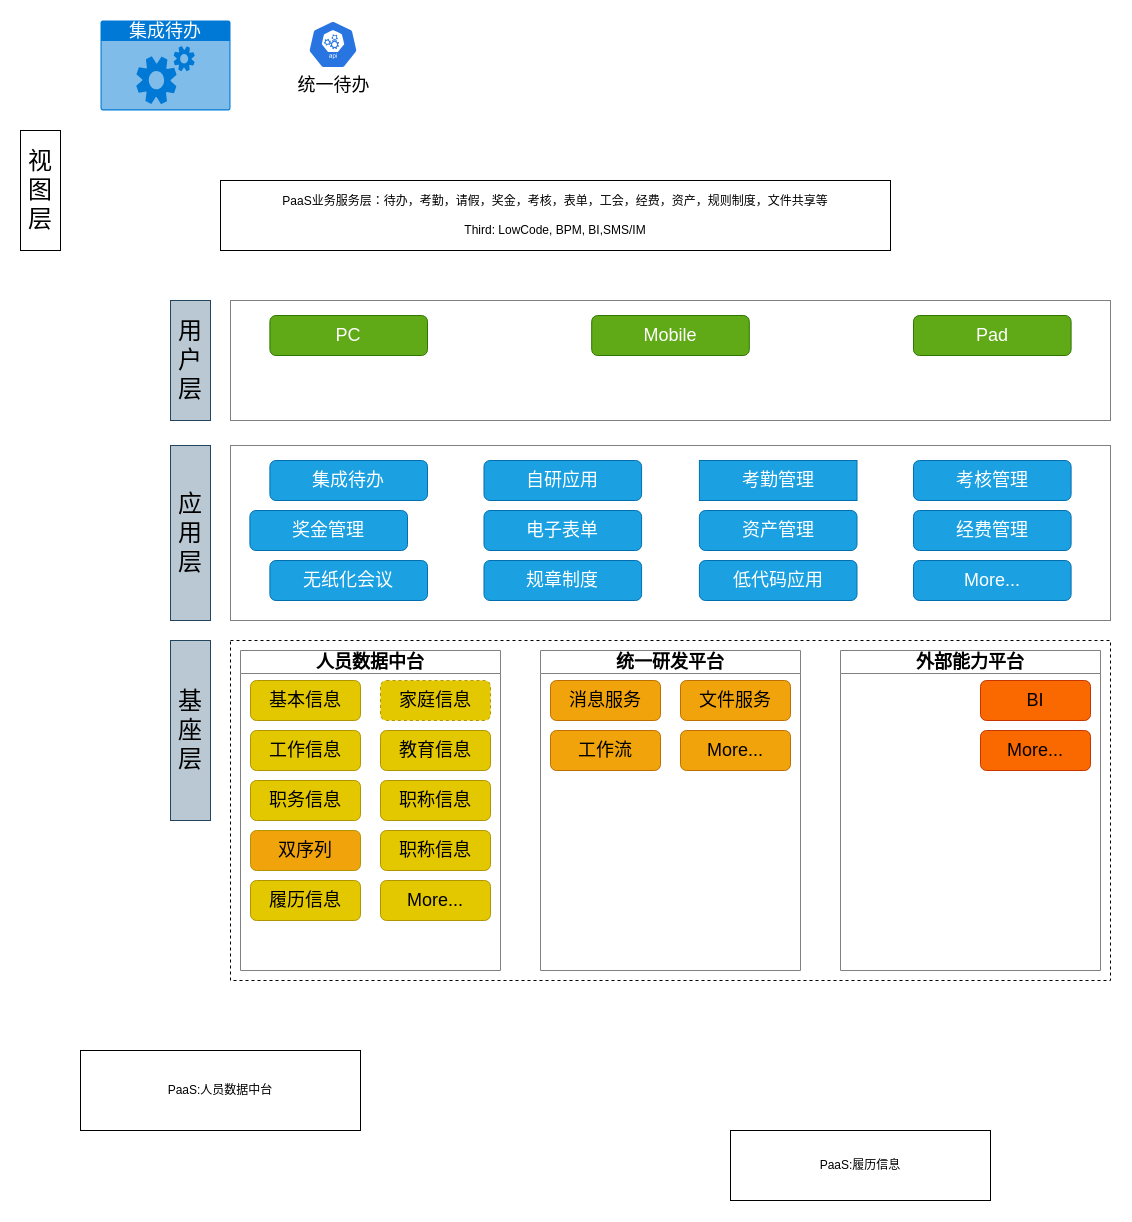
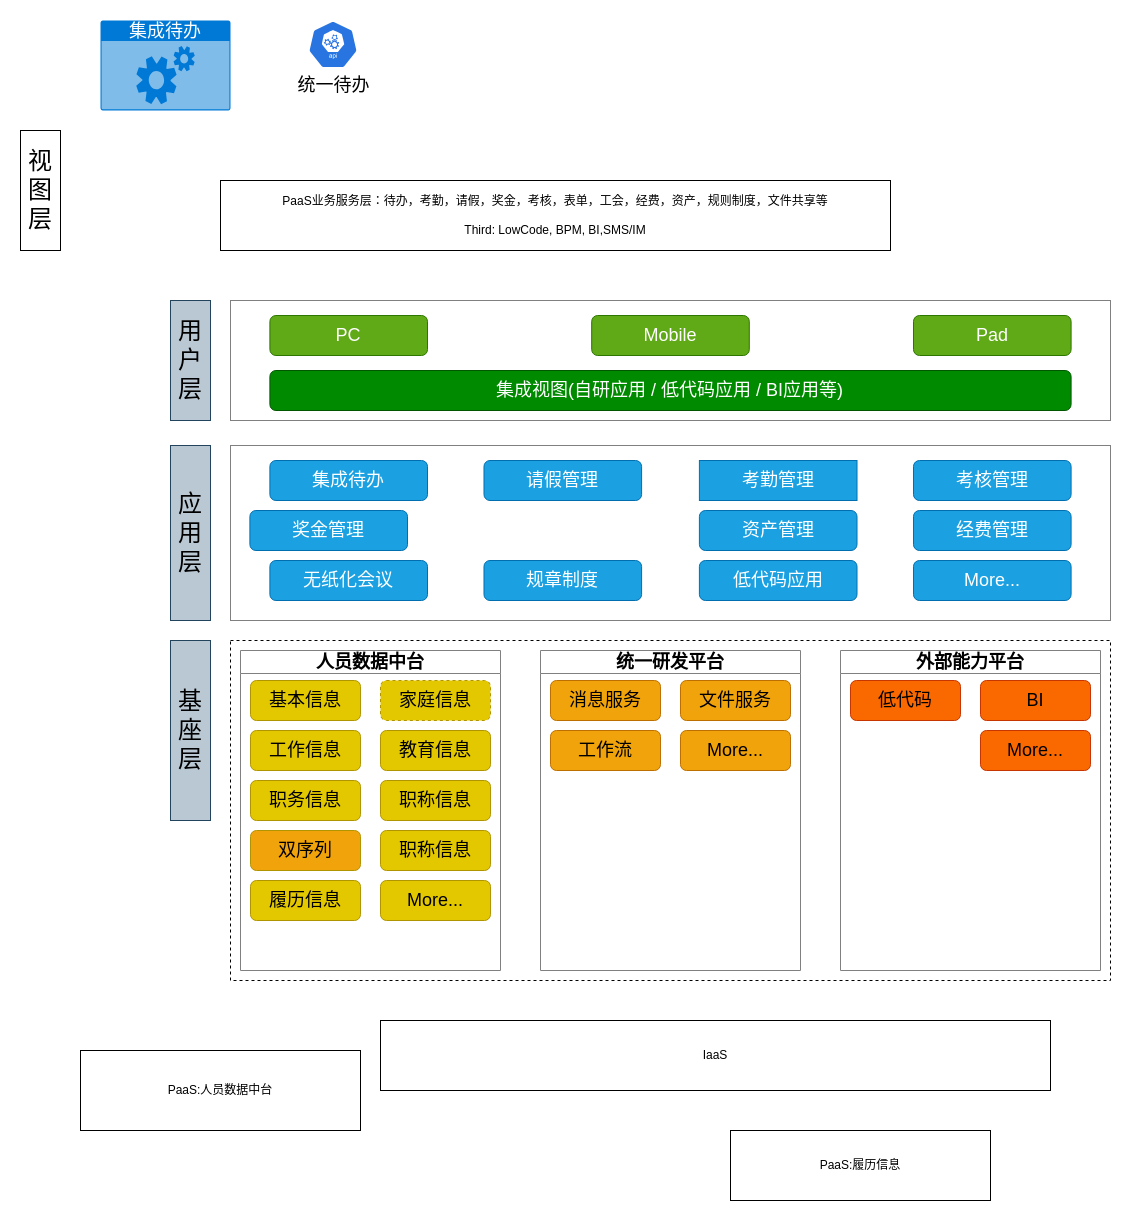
none -> (671, 391)
(563, 481) -> (563, 481)
(563, 531) -> none
none -> (906, 701)
none -> (716, 1056)
